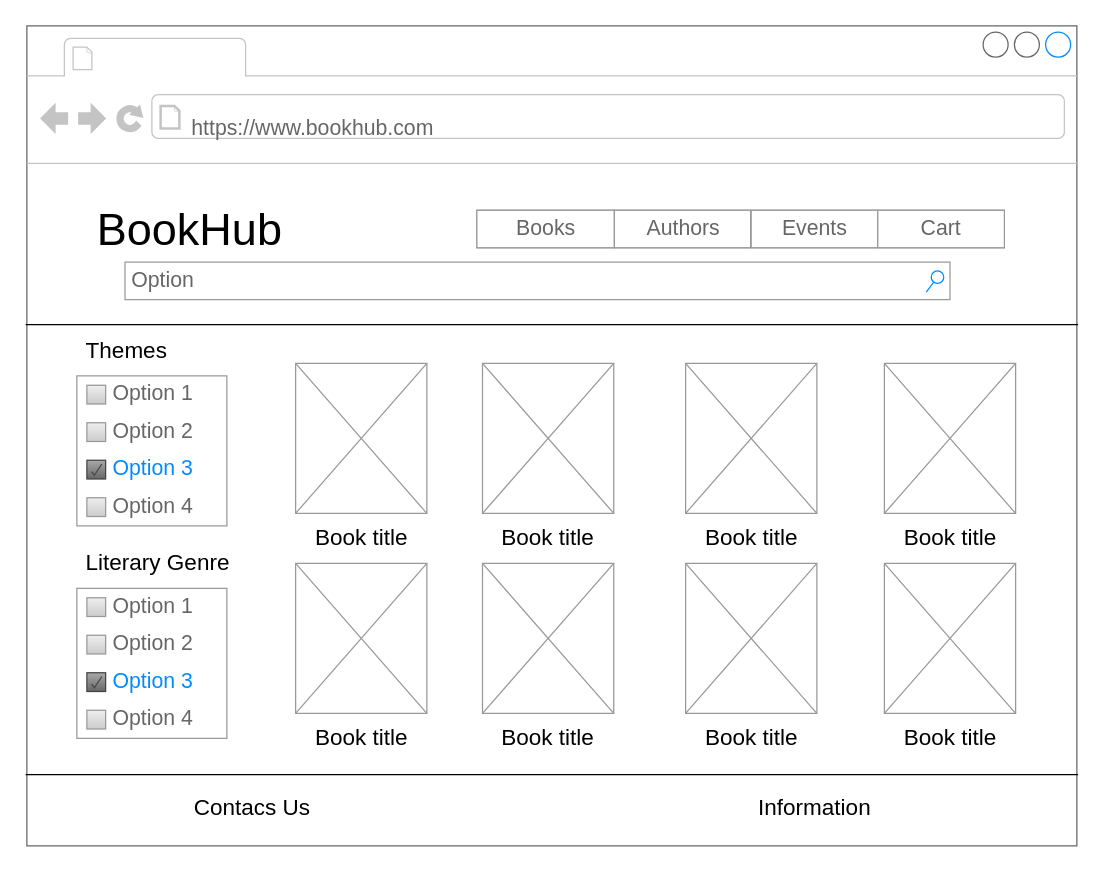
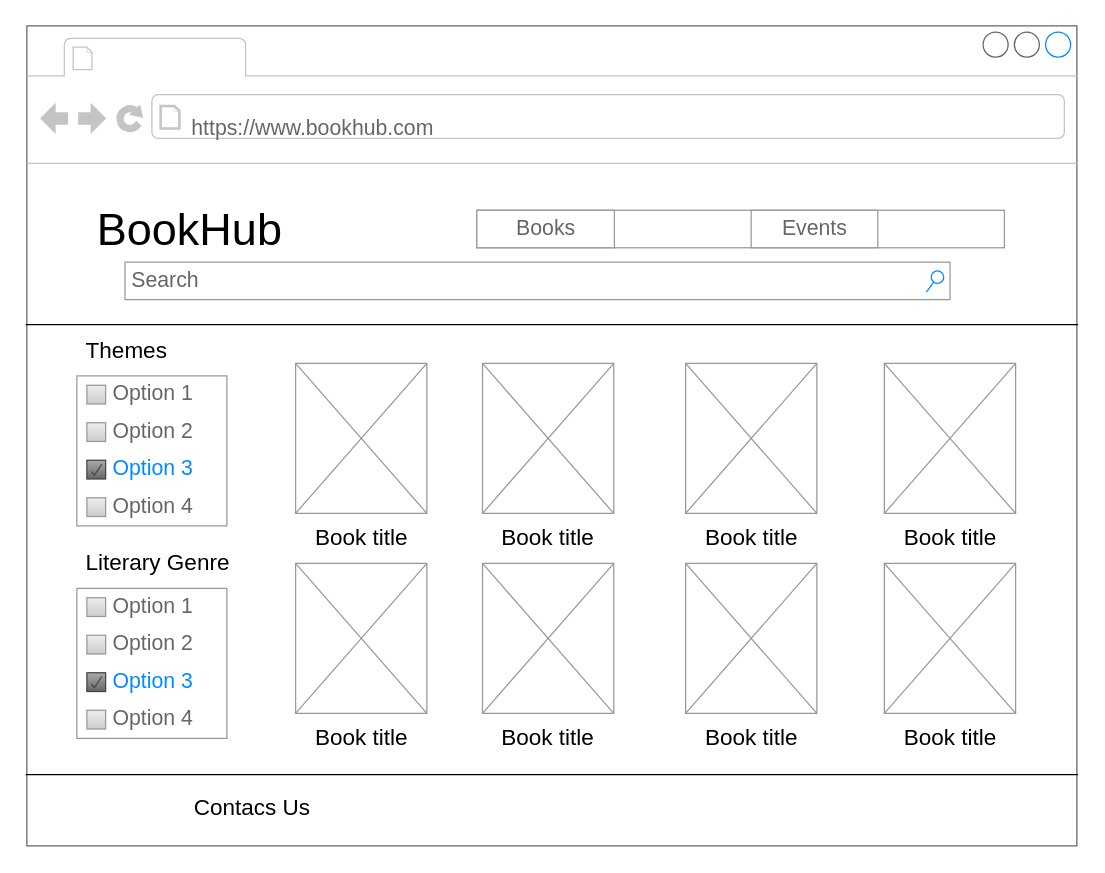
(683, 229) -> none
(941, 229) -> none
(165, 281) -> (168, 281)
(815, 808) -> none
